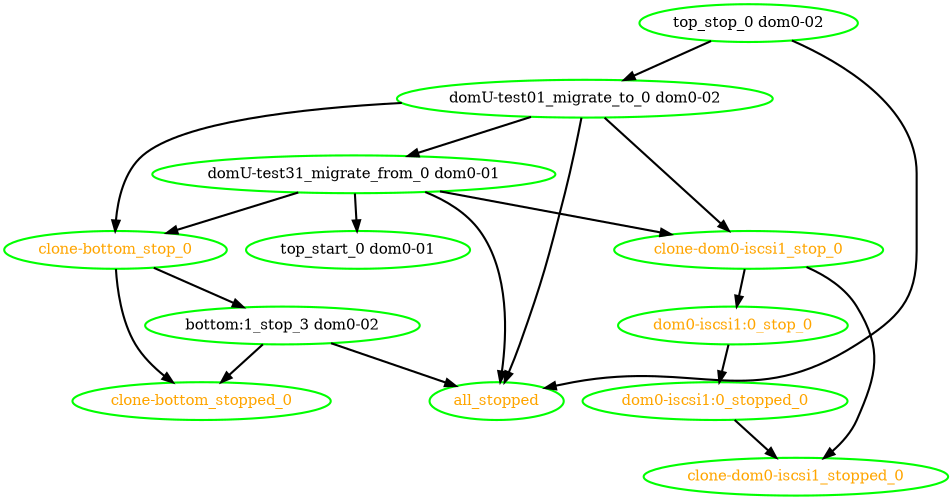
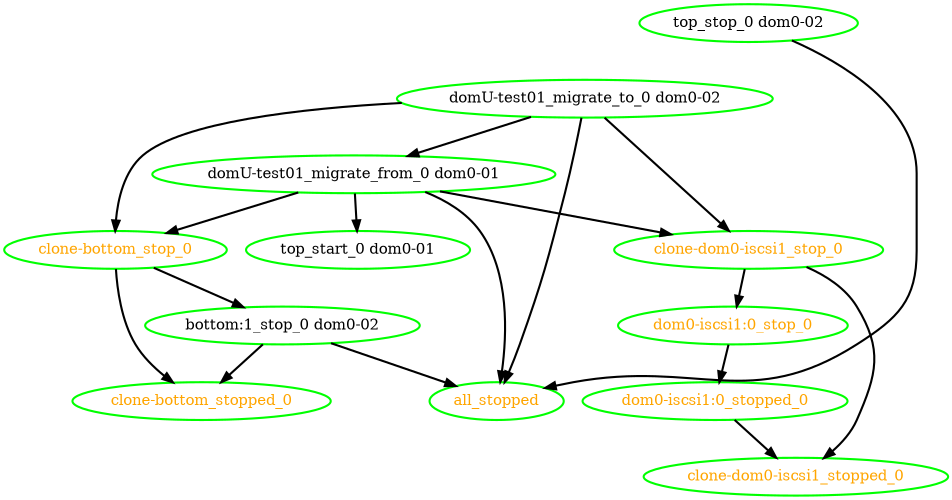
(672, 58) -> none
(354, 174) -> (354, 174)
(282, 325) -> (282, 325)
